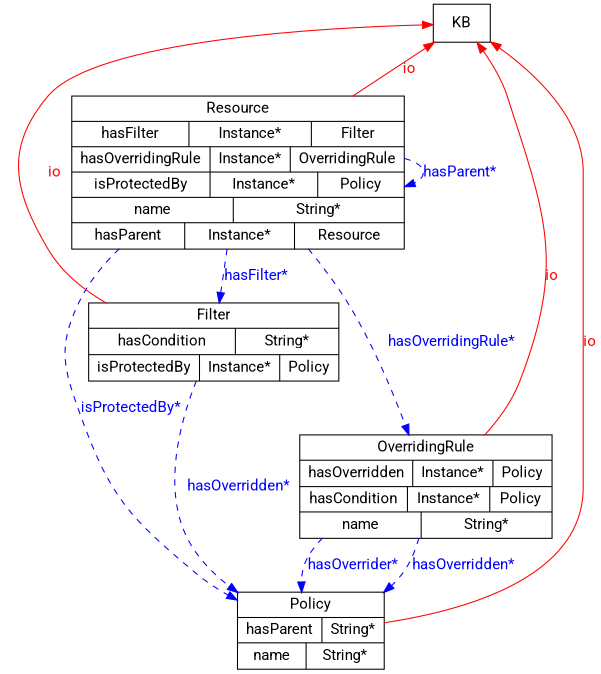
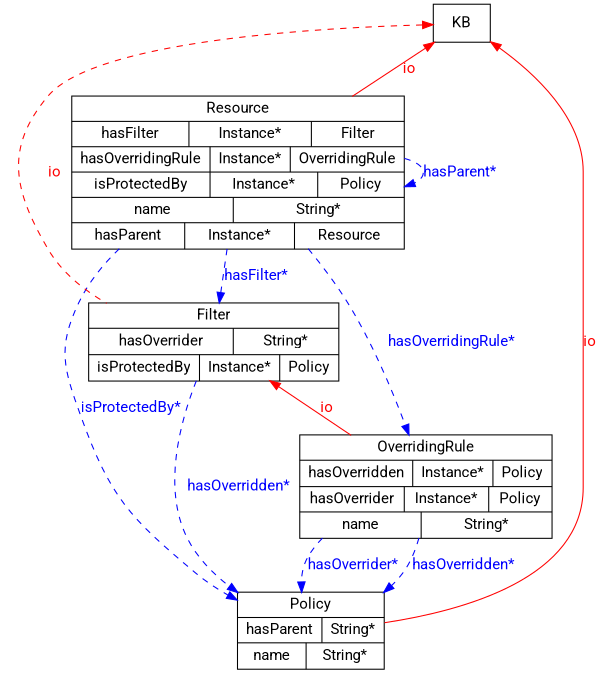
(109, 63) -> (109, 63)
(545, 245) -> (315, 411)
(162, 341) -> (161, 341)
(354, 499) -> (352, 499)
